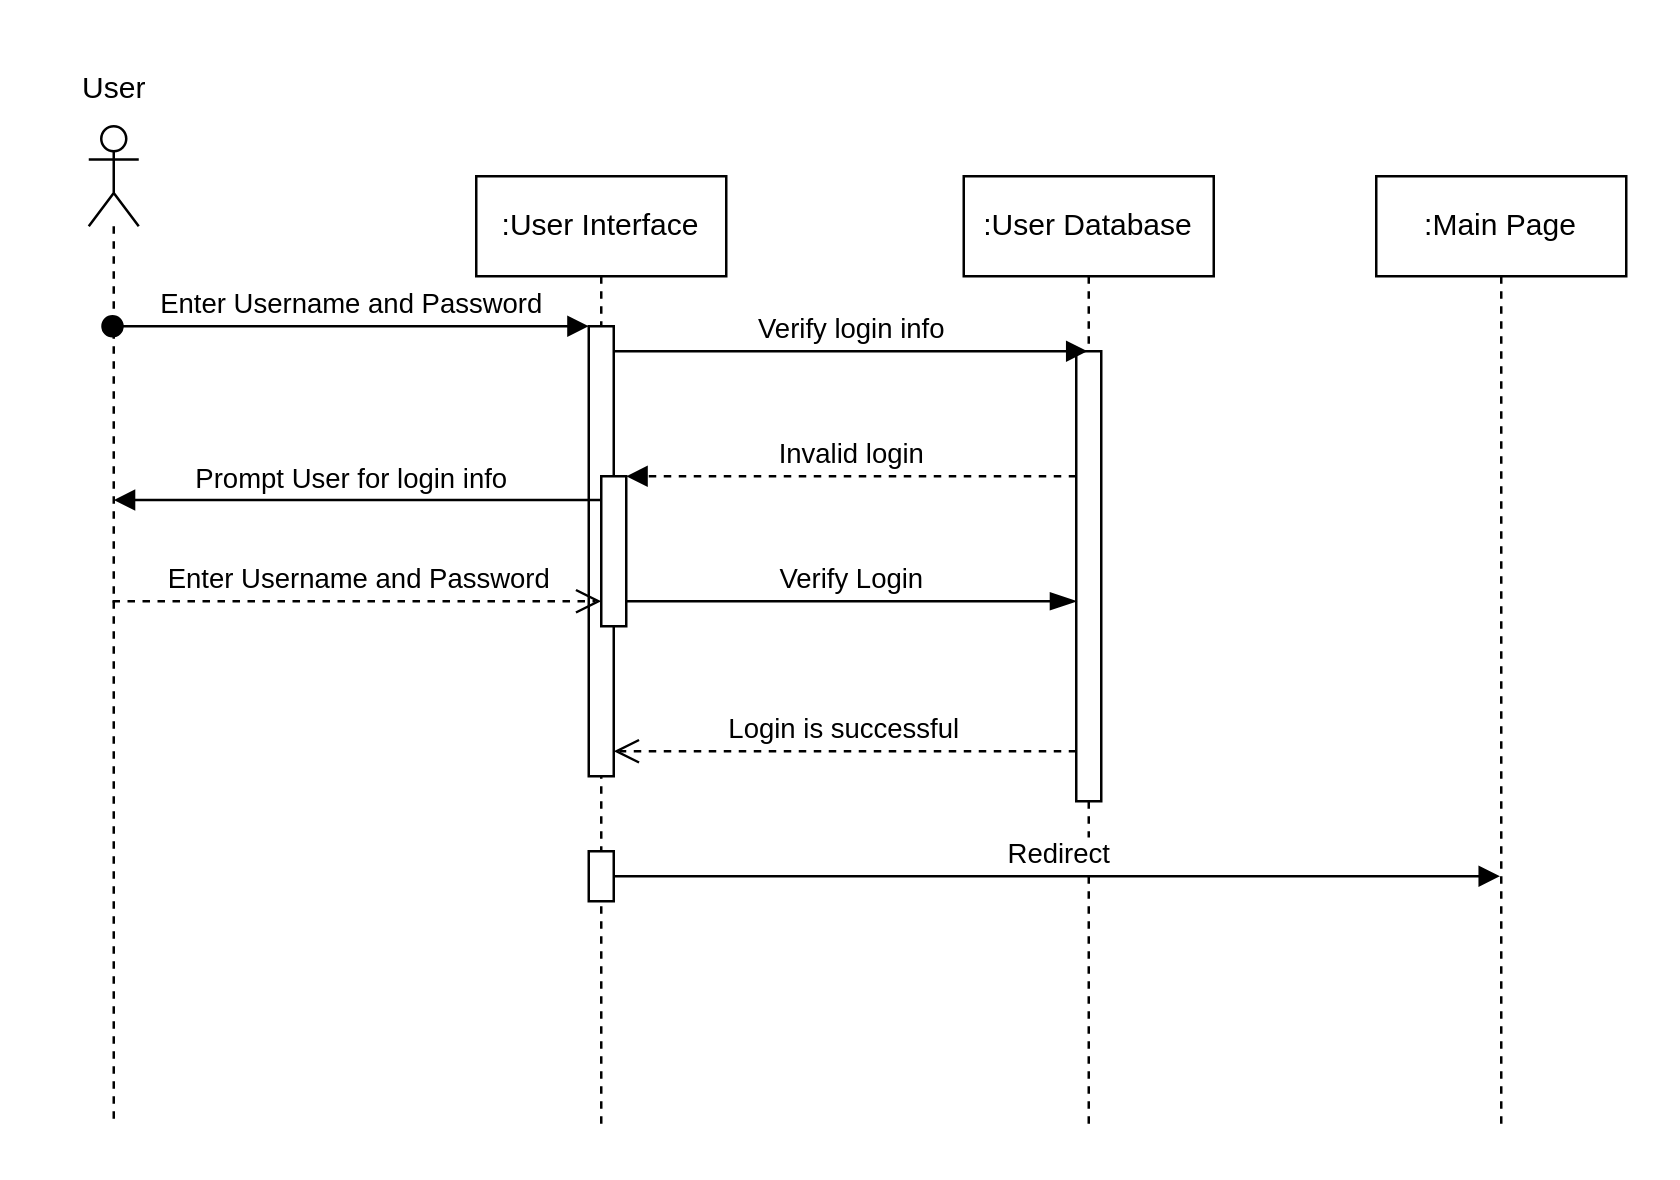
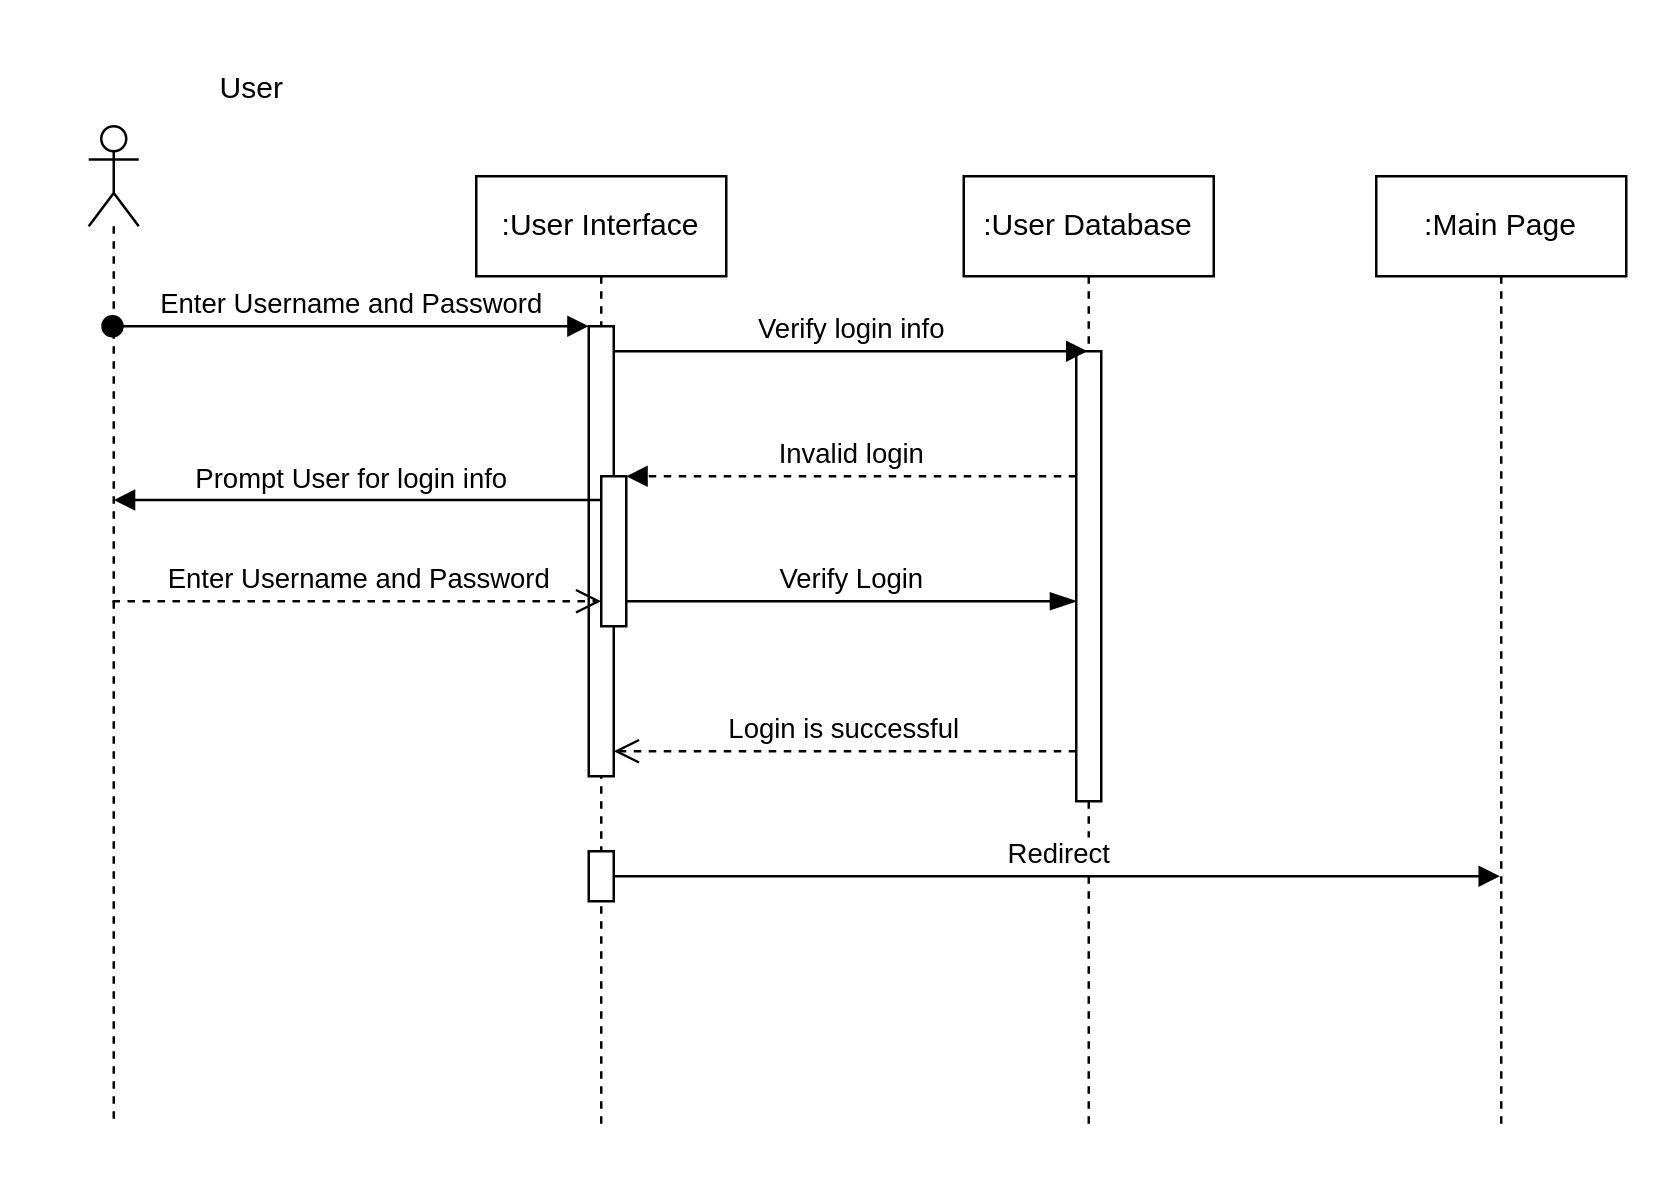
(114, 89) -> (251, 89)
